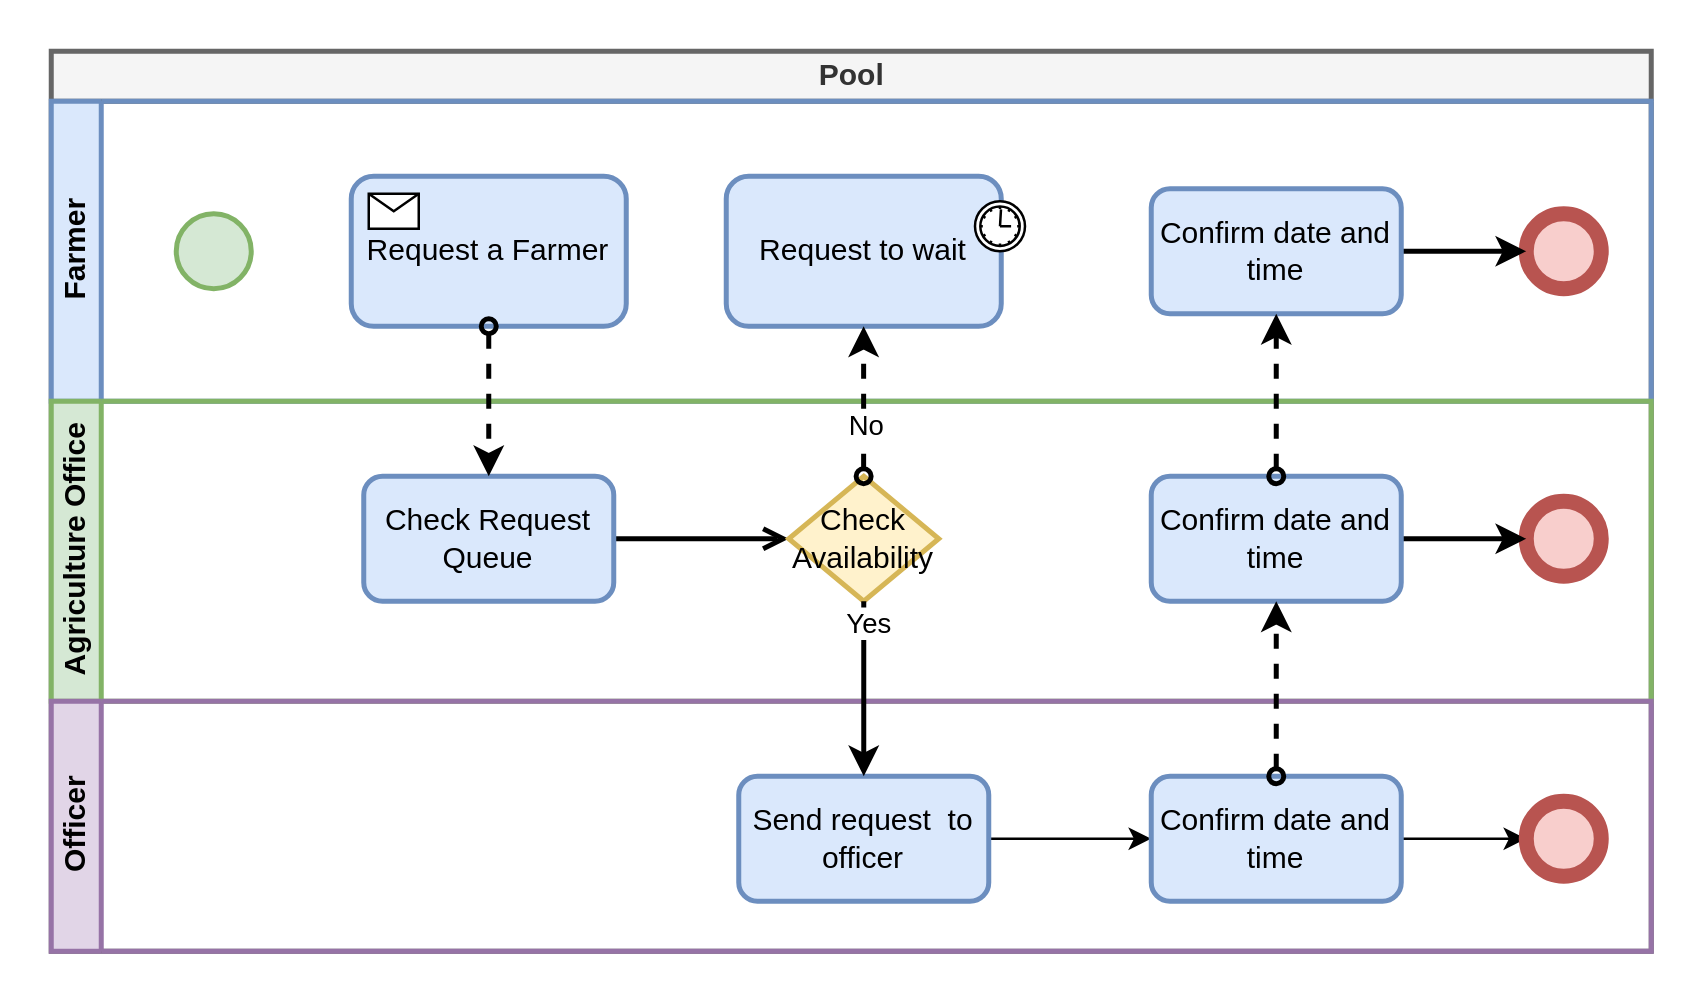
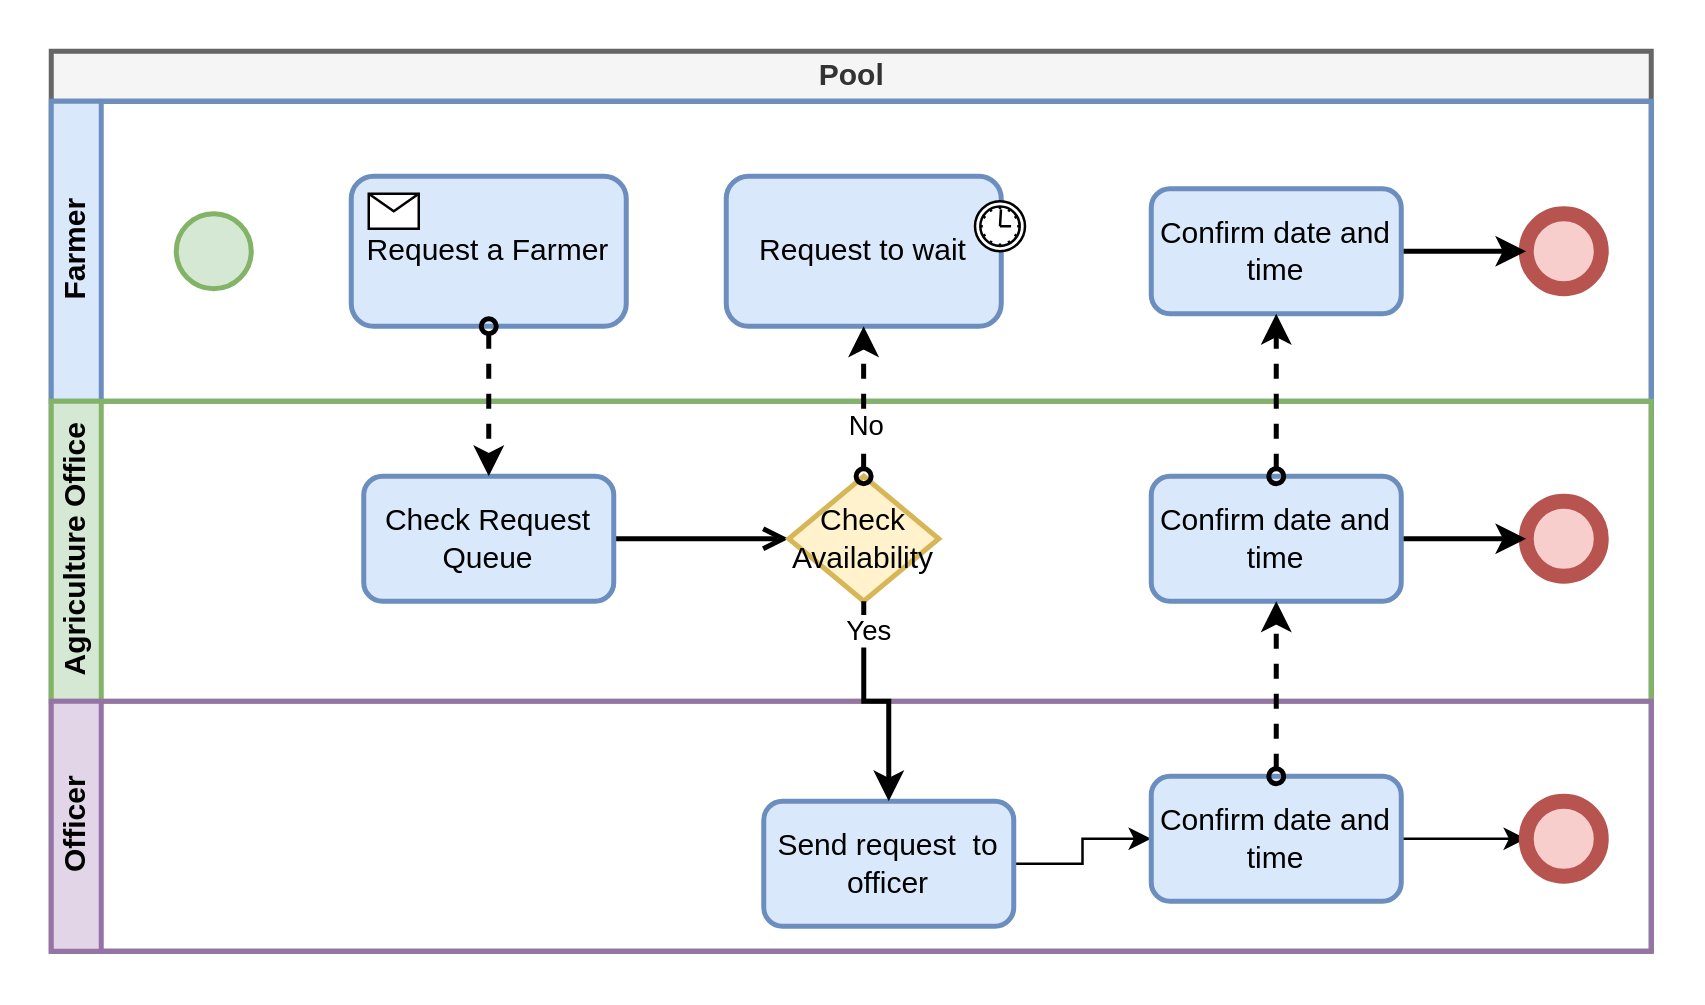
(864, 839) -> (889, 864)
